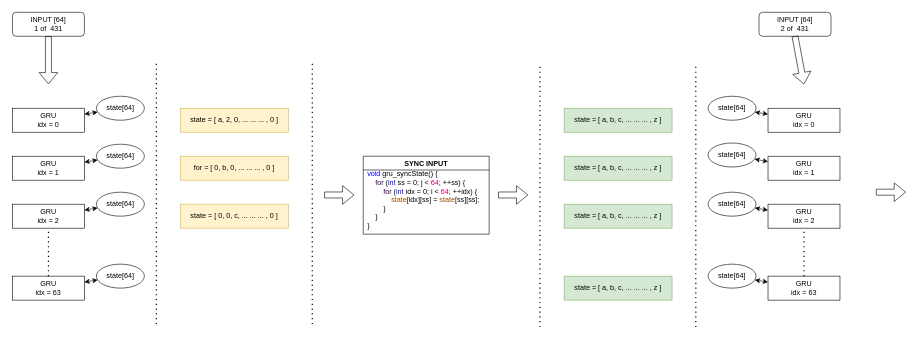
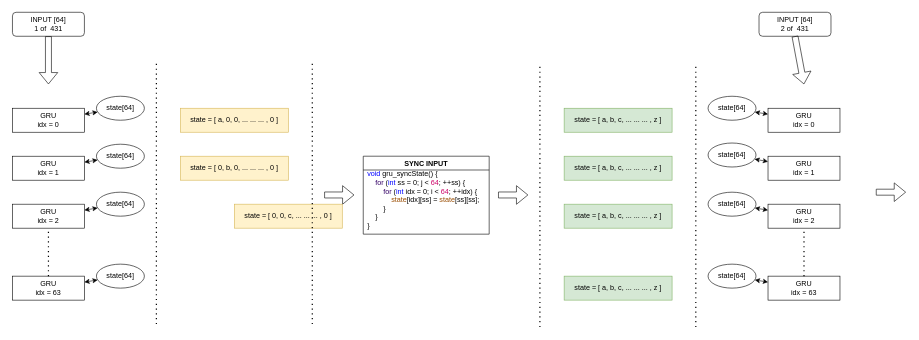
(234, 120) -> (234, 120)
(234, 168) -> (234, 168)
(234, 216) -> (288, 216)
